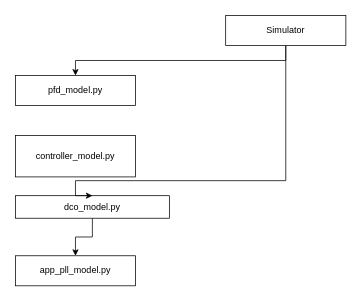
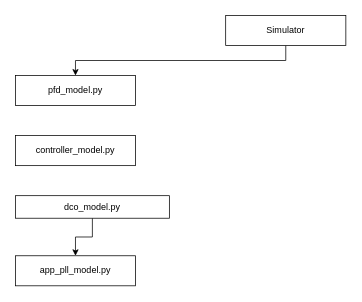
(75, 156) -> (75, 150)
(226, 180) -> none
